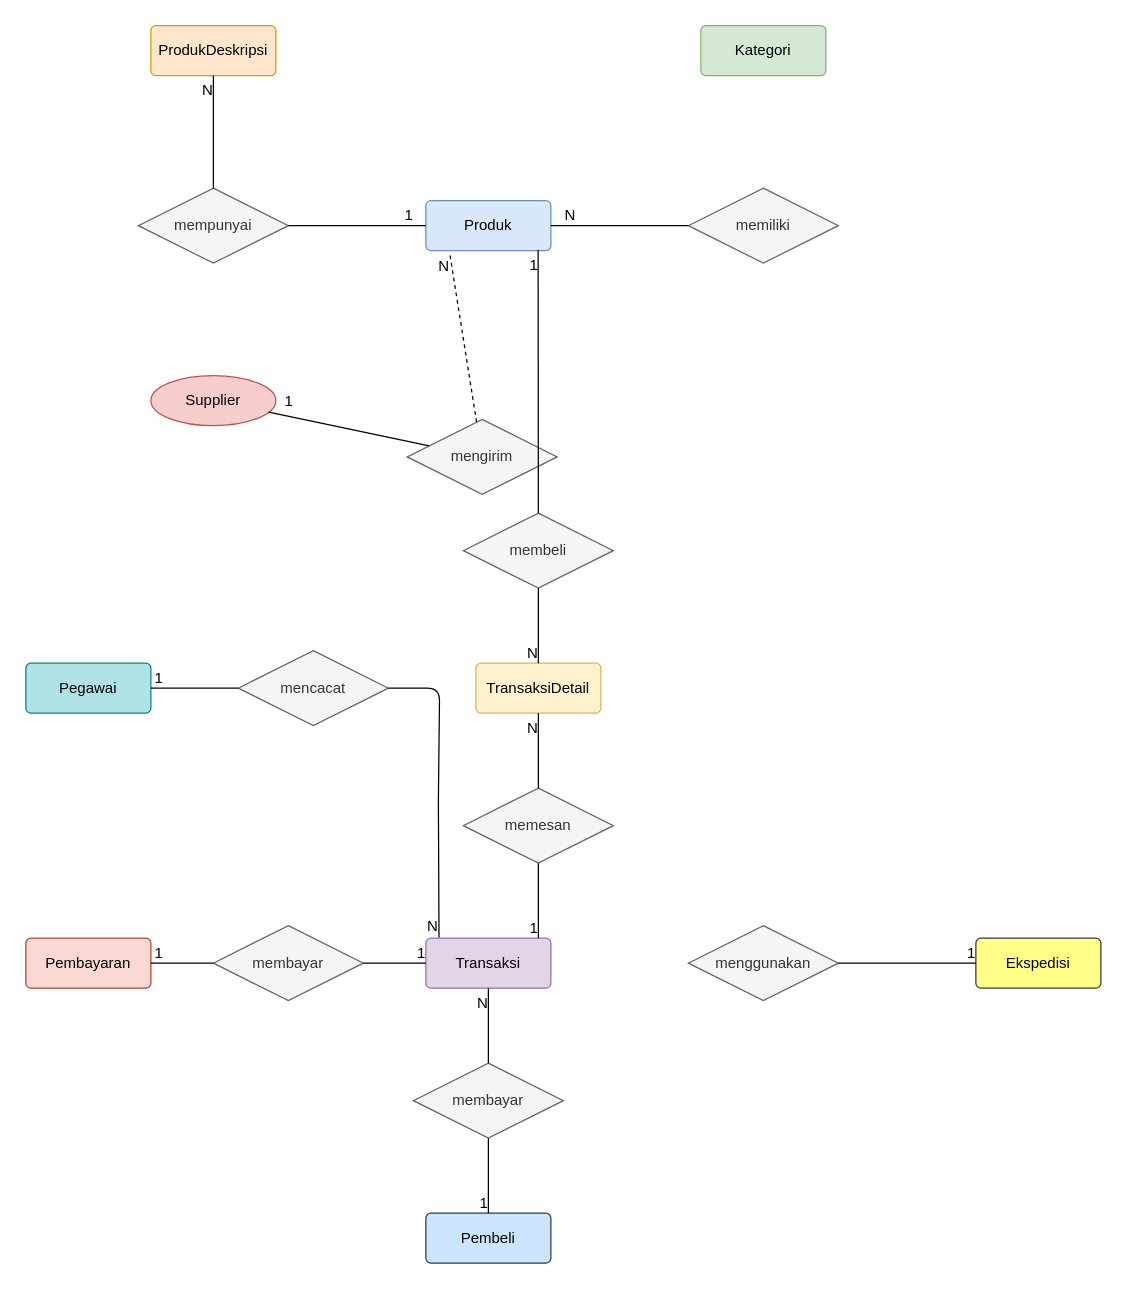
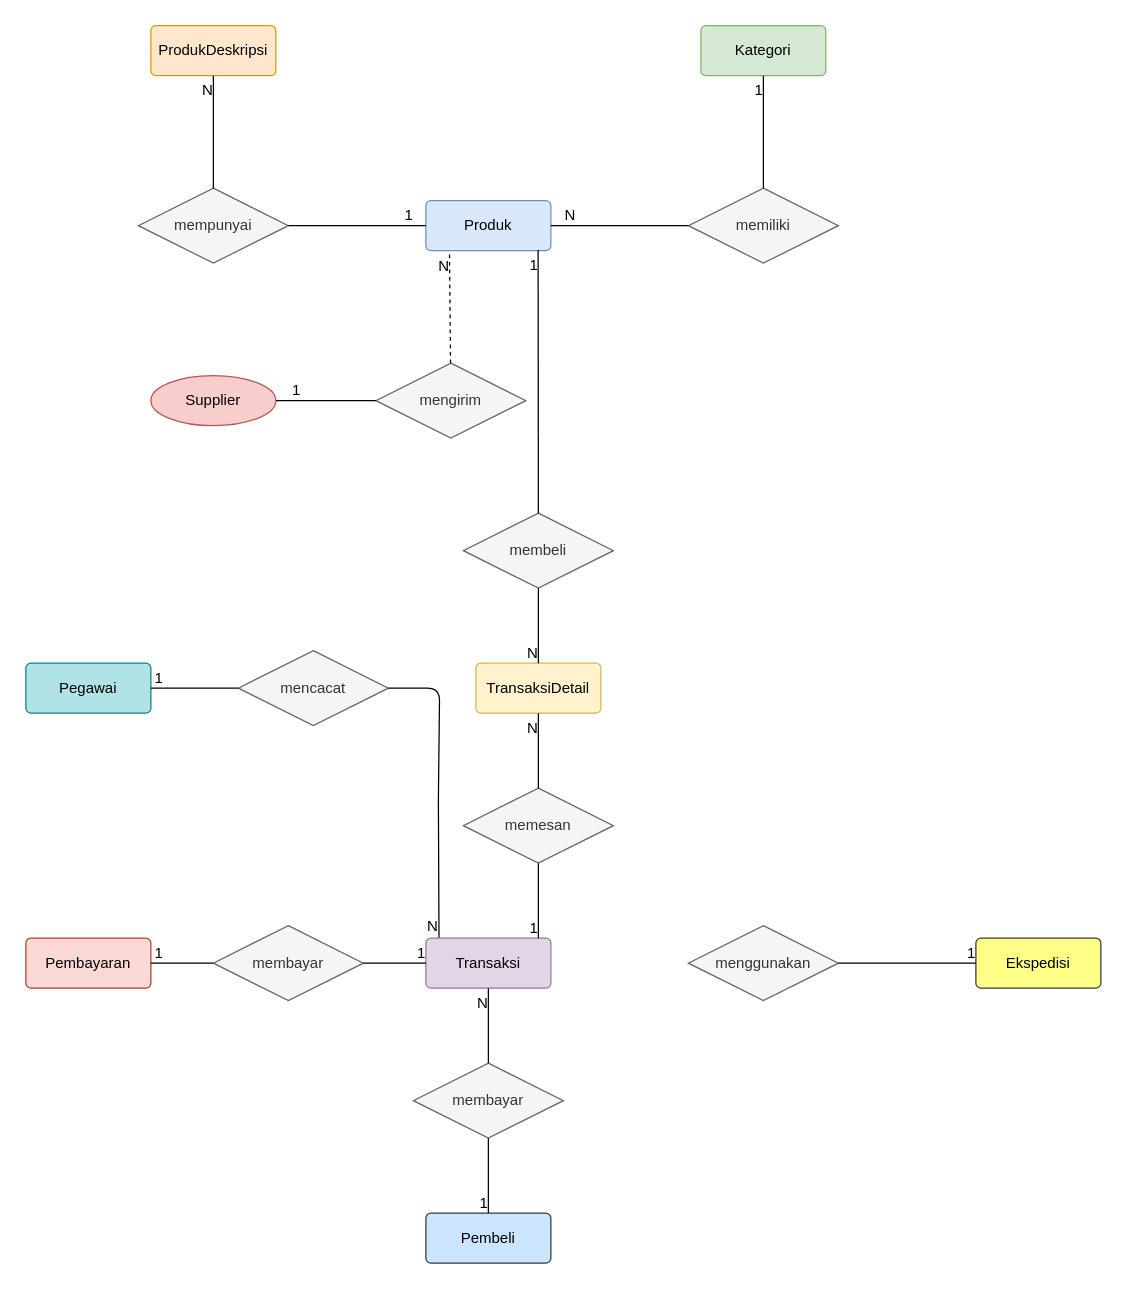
none -> (763, 132)
(482, 457) -> (451, 401)
